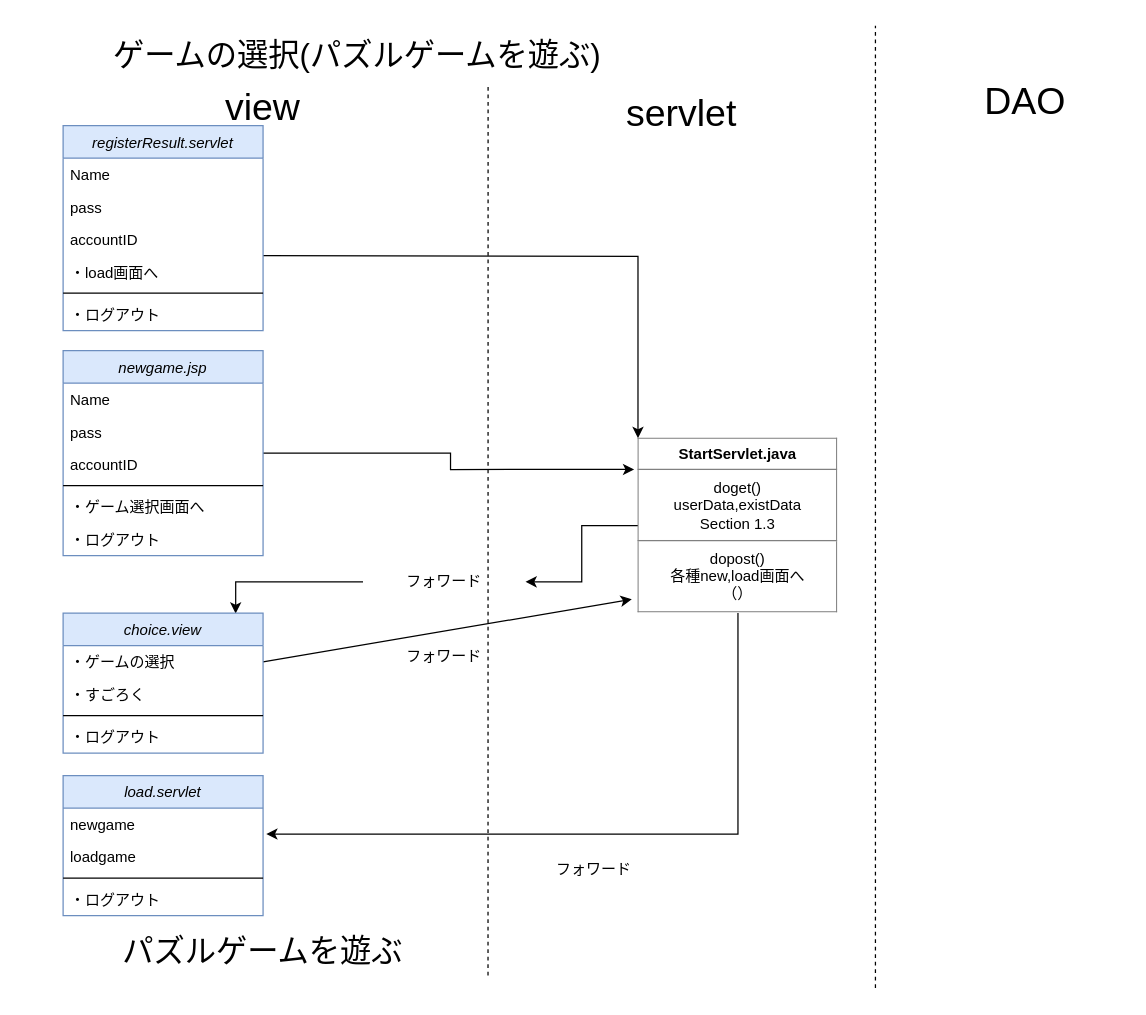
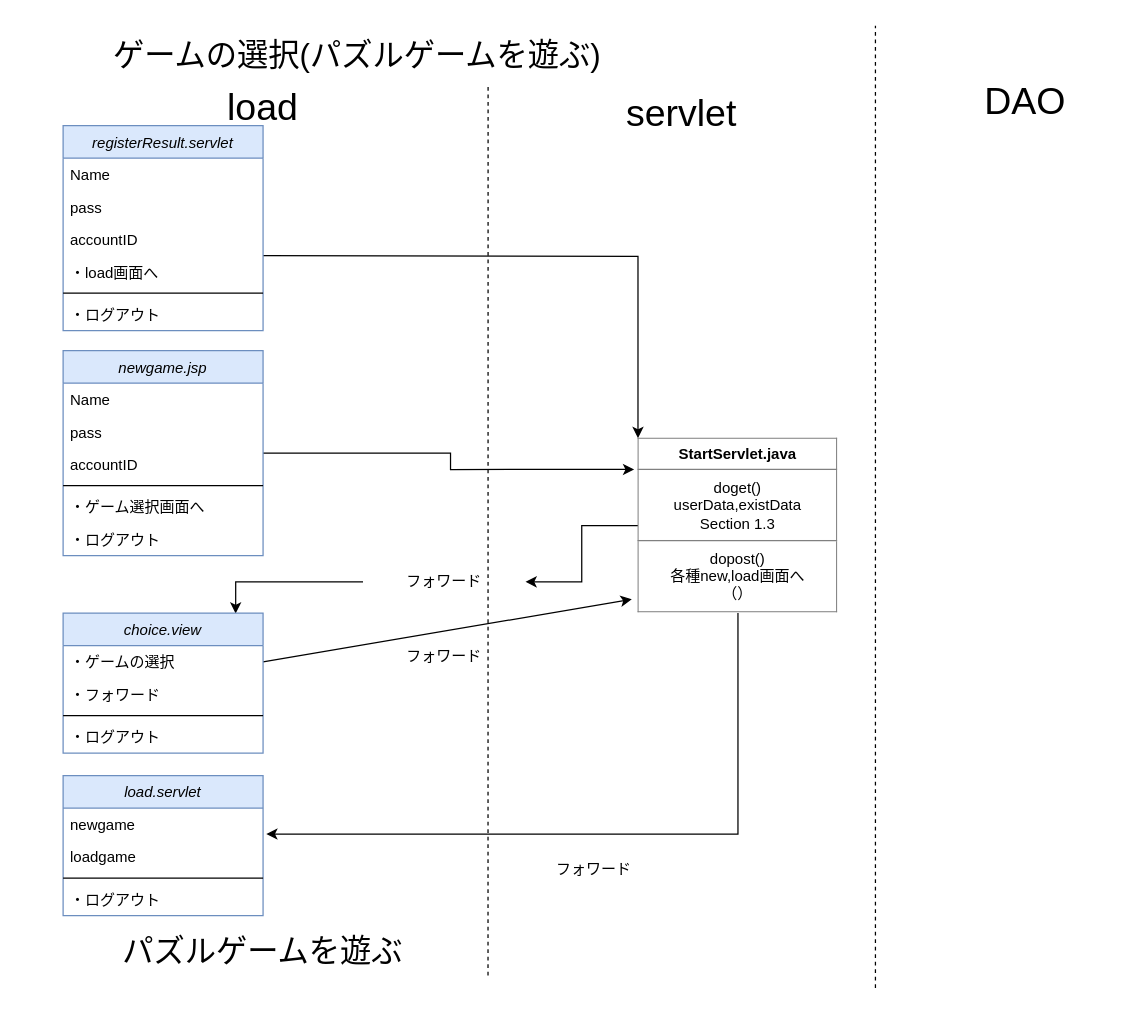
(263, 107) -> (263, 107)
(108, 695) -> (115, 695)
